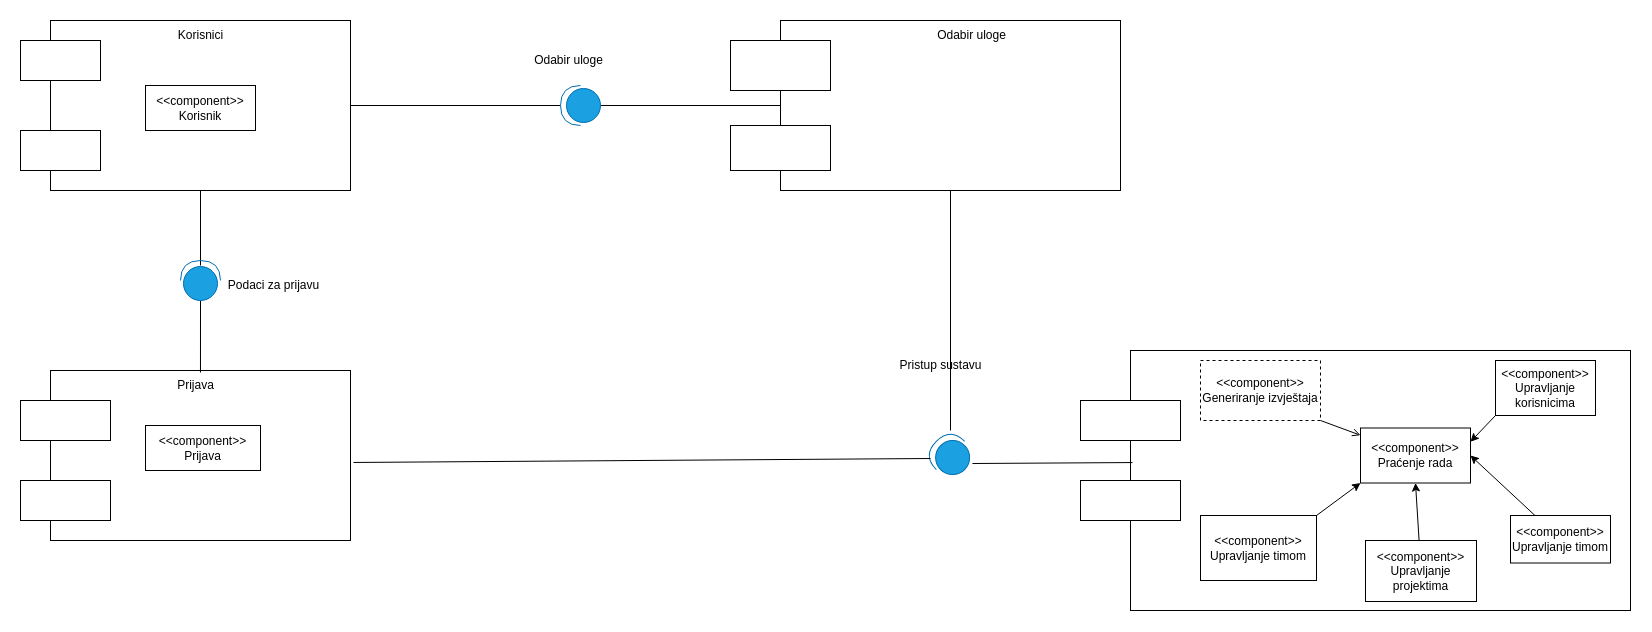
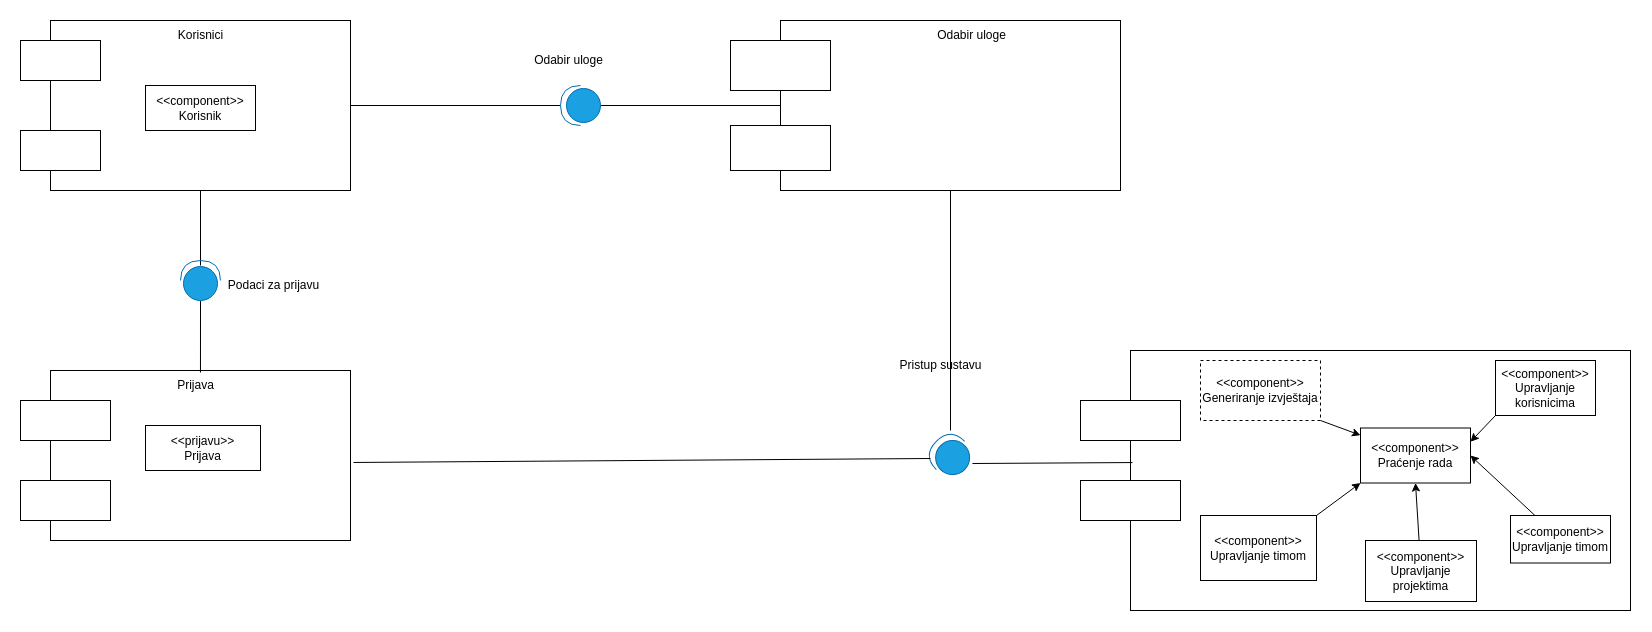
(1355, 433) -> (1353, 432)
(203, 449) -> (203, 449)
